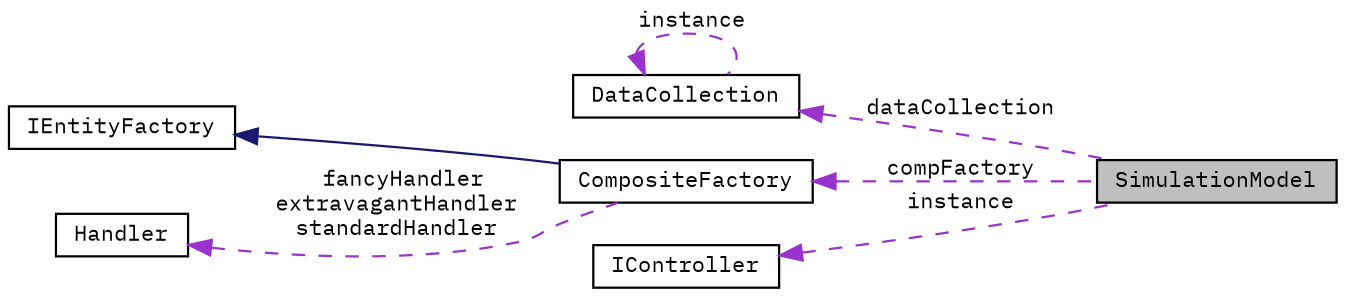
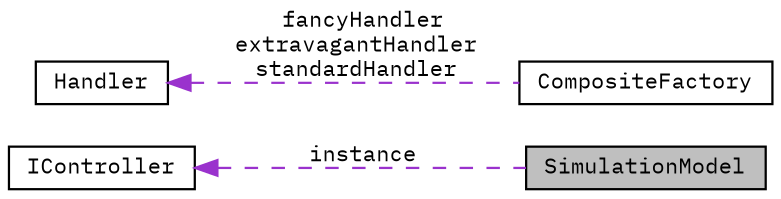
(686, 96) -> none
(122, 128) -> none
(966, 181) -> none
